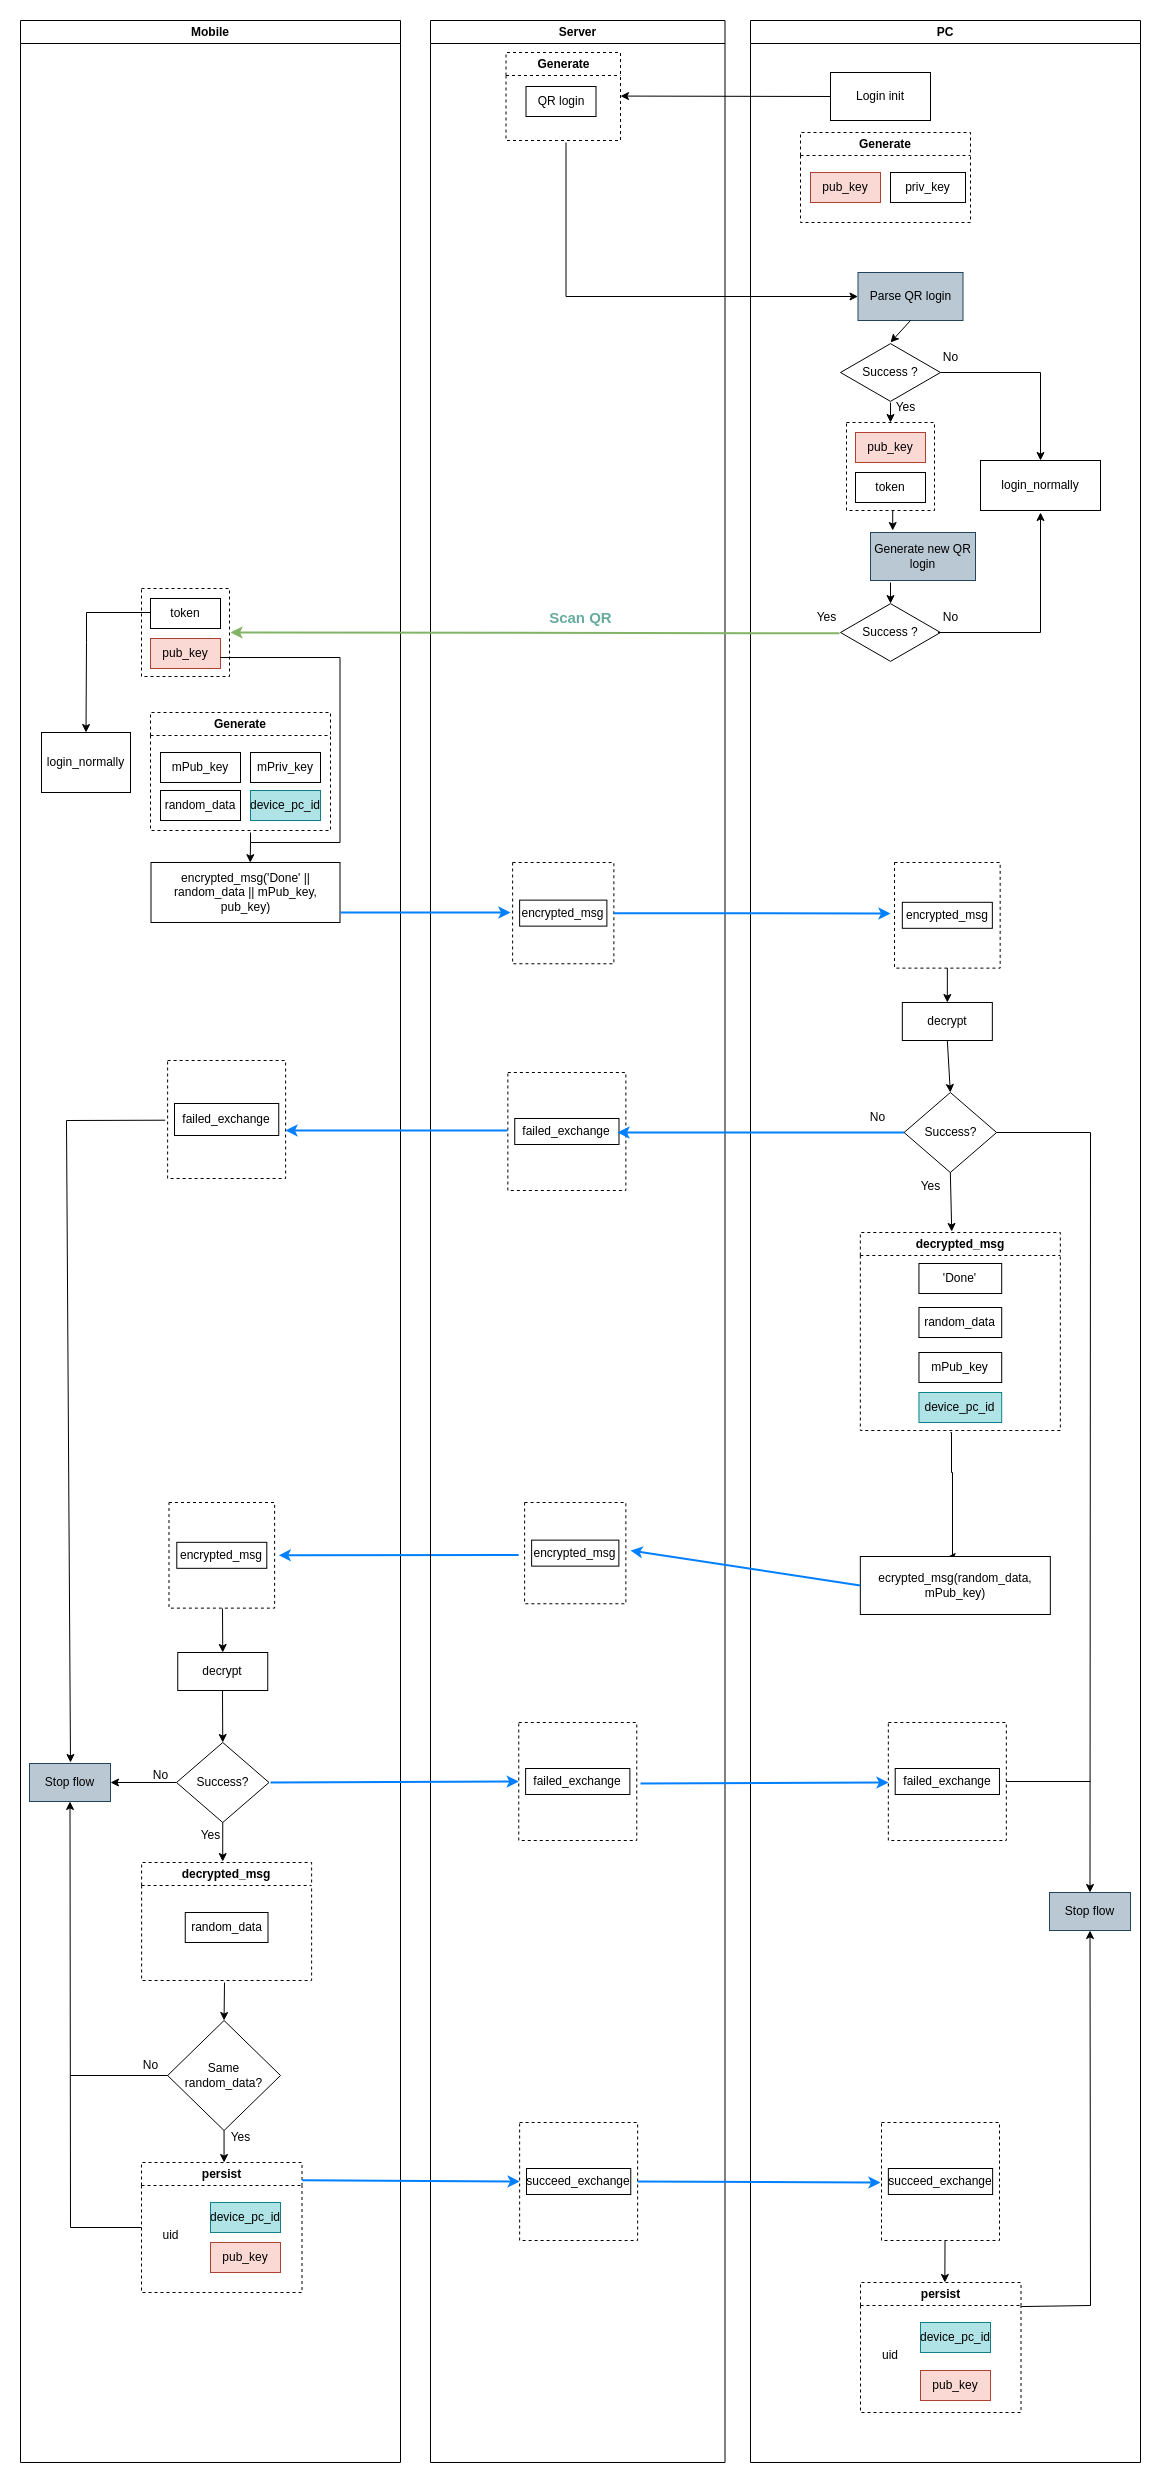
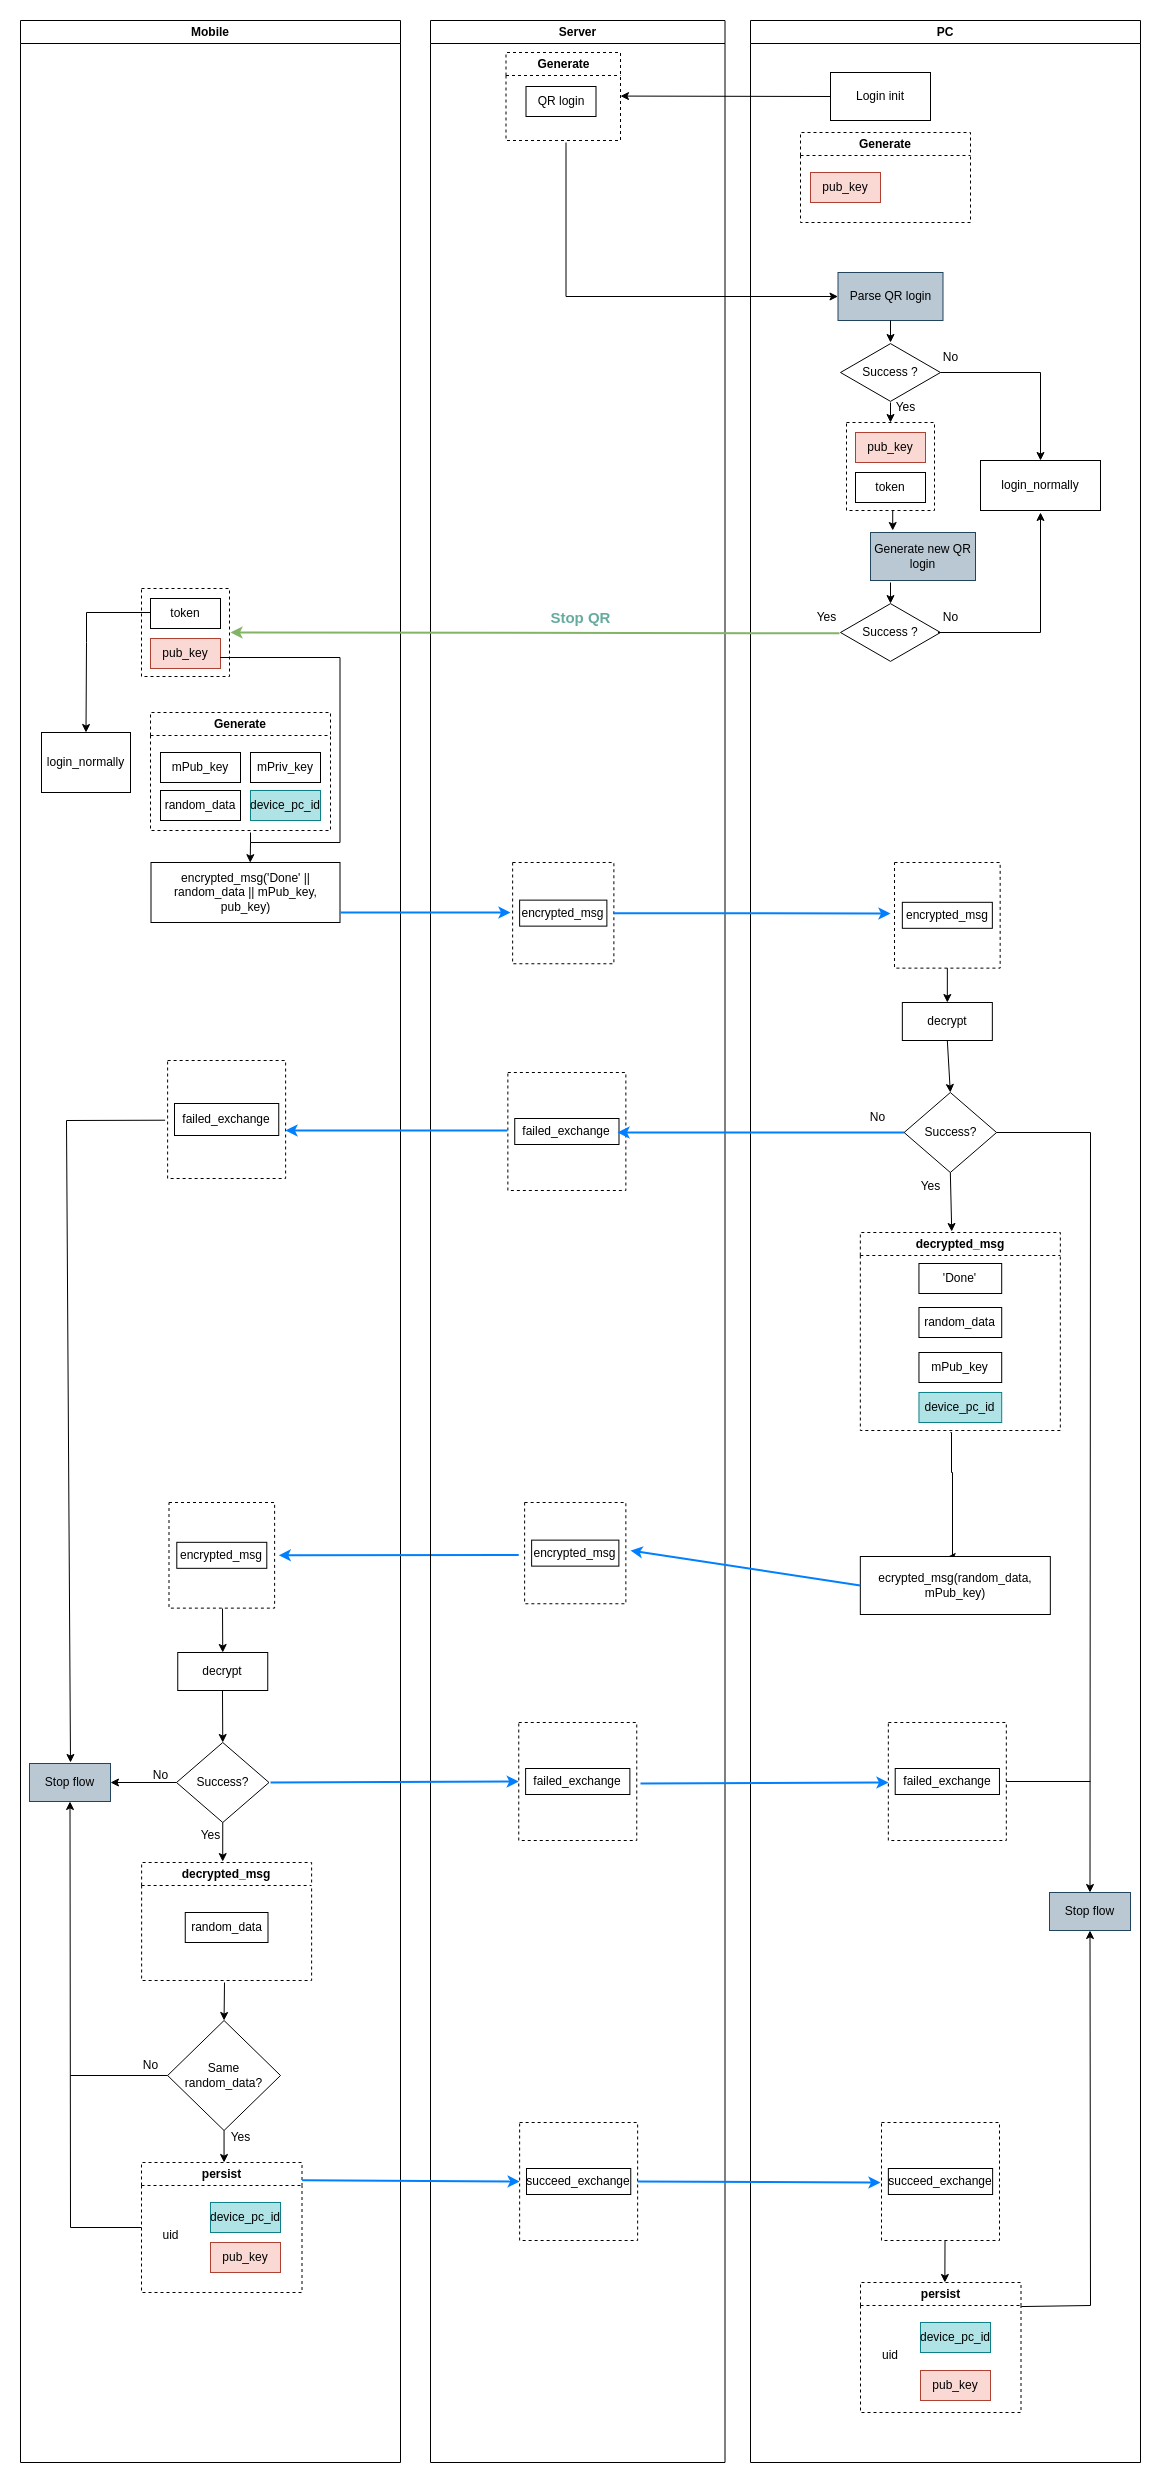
(928, 188) -> none
(911, 297) -> (891, 297)
(583, 618) -> (583, 618)
